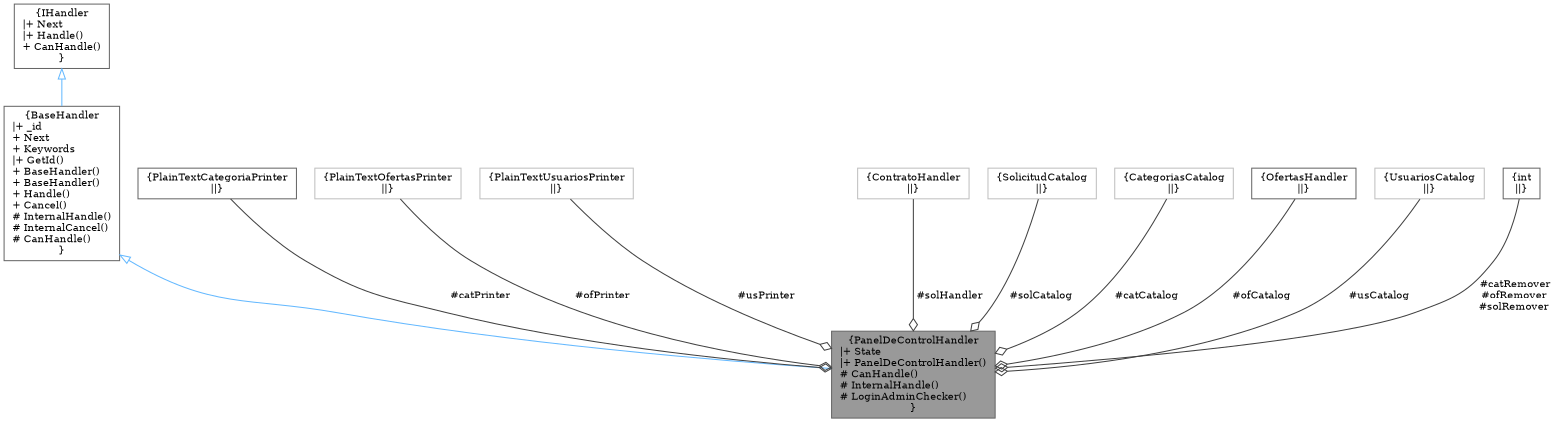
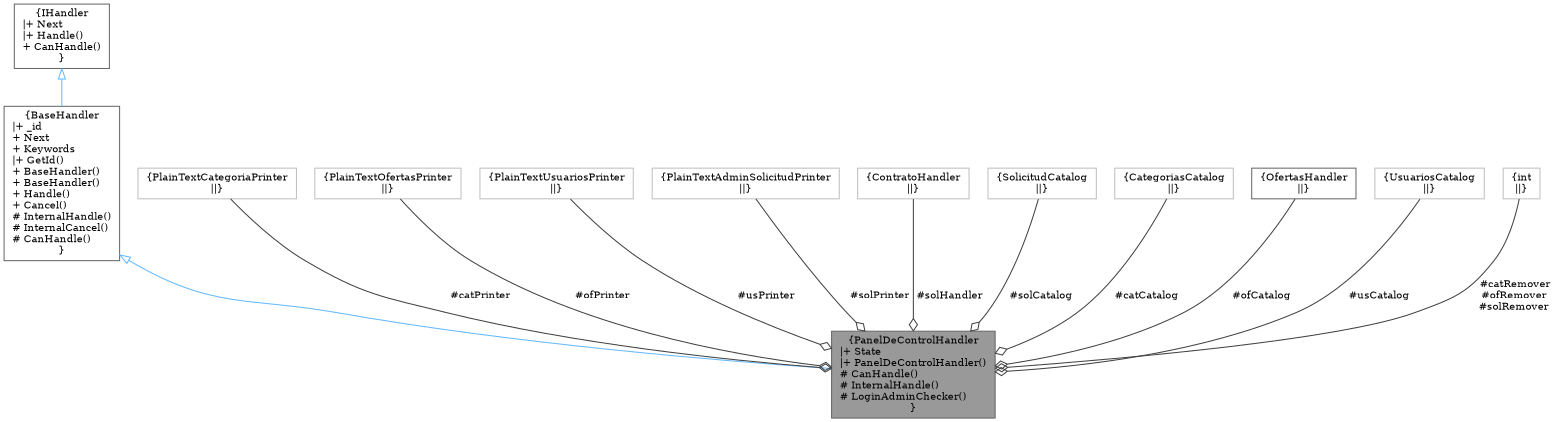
(217, 183) -> (217, 183)
none -> (746, 183)
(1522, 183) -> (1522, 183)
